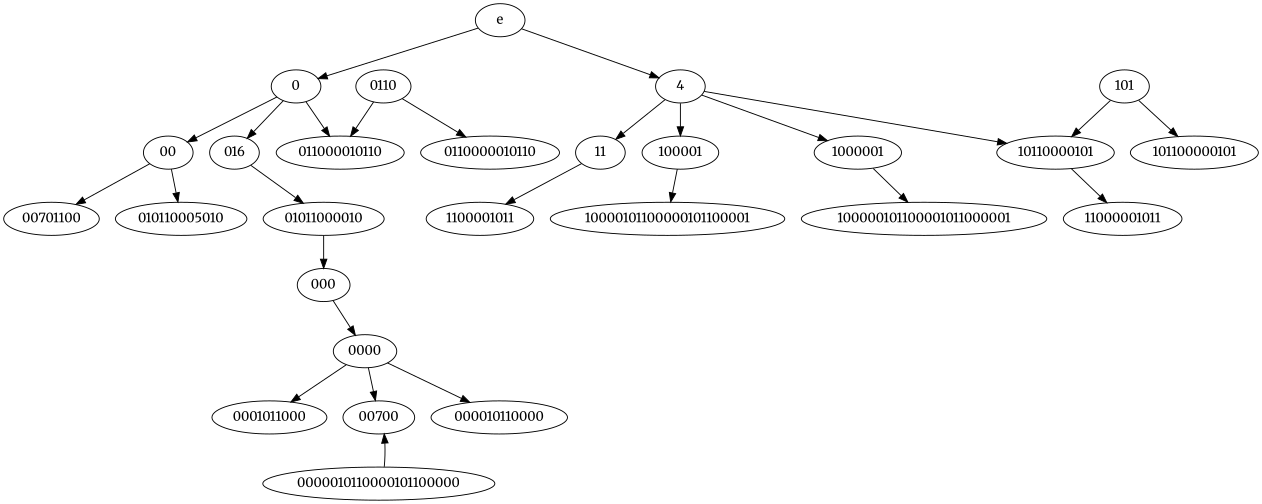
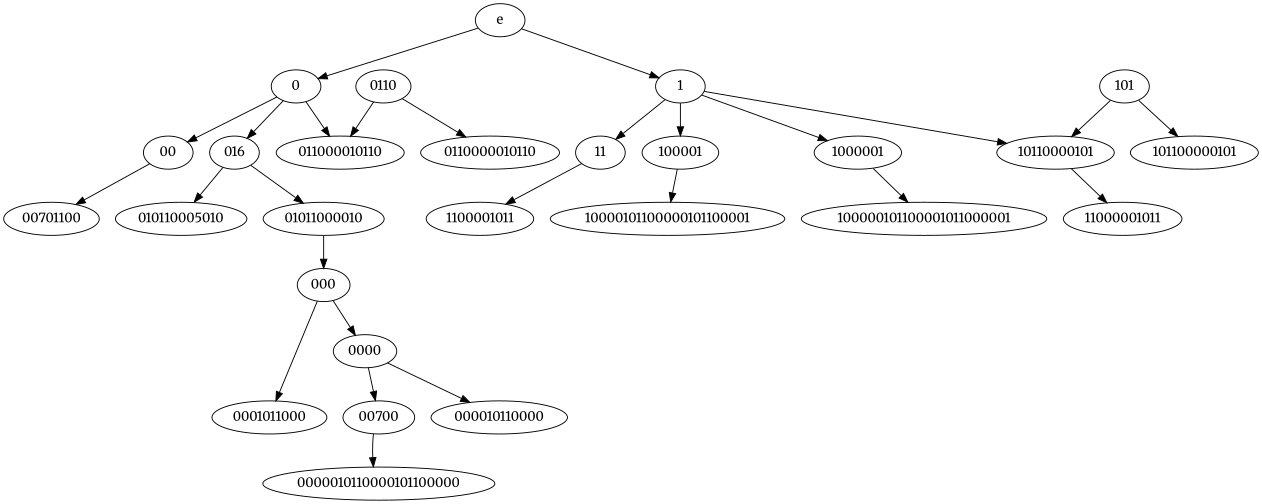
(680, 86) -> (680, 86)
(174, 181) -> (212, 181)
(322, 381) -> (298, 347)
(385, 455) -> (373, 446)
